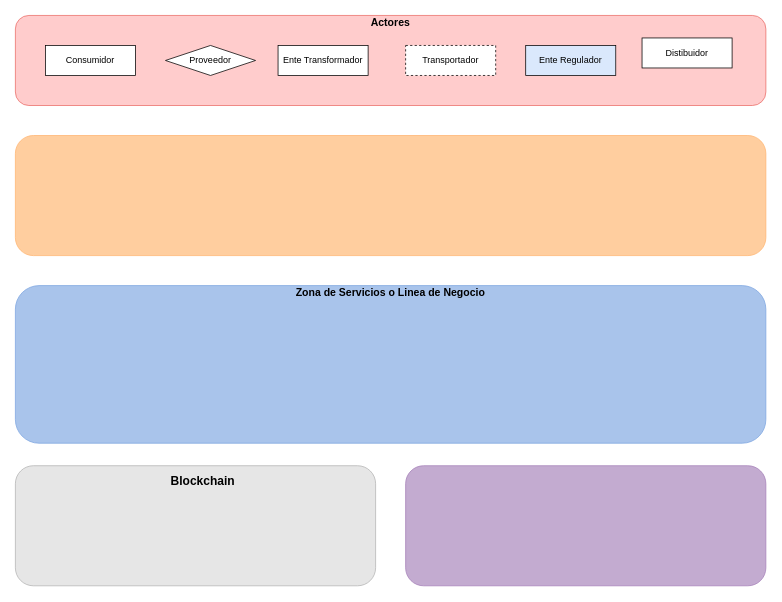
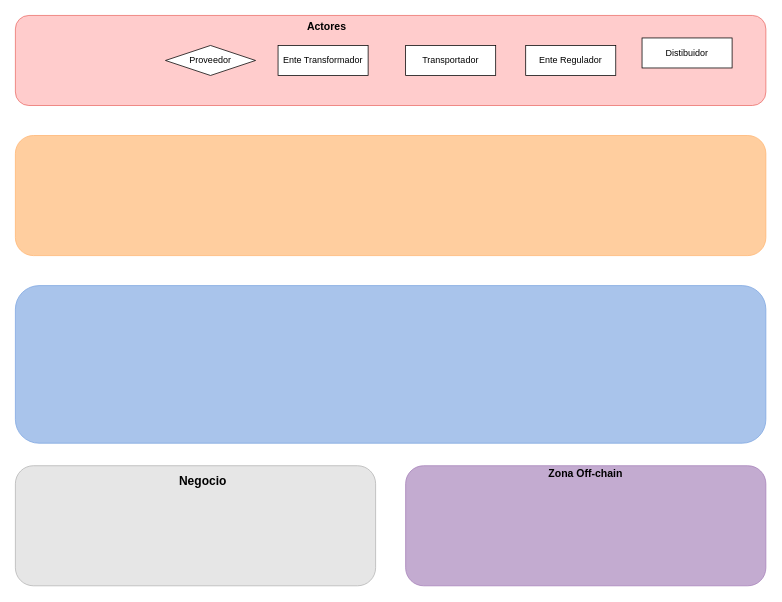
(390, 23) -> (327, 27)
(90, 60) -> none
(450, 60) -> (450, 60)
(570, 60) -> (570, 60)
(390, 293) -> none
none -> (585, 473)
(203, 480) -> (203, 480)
